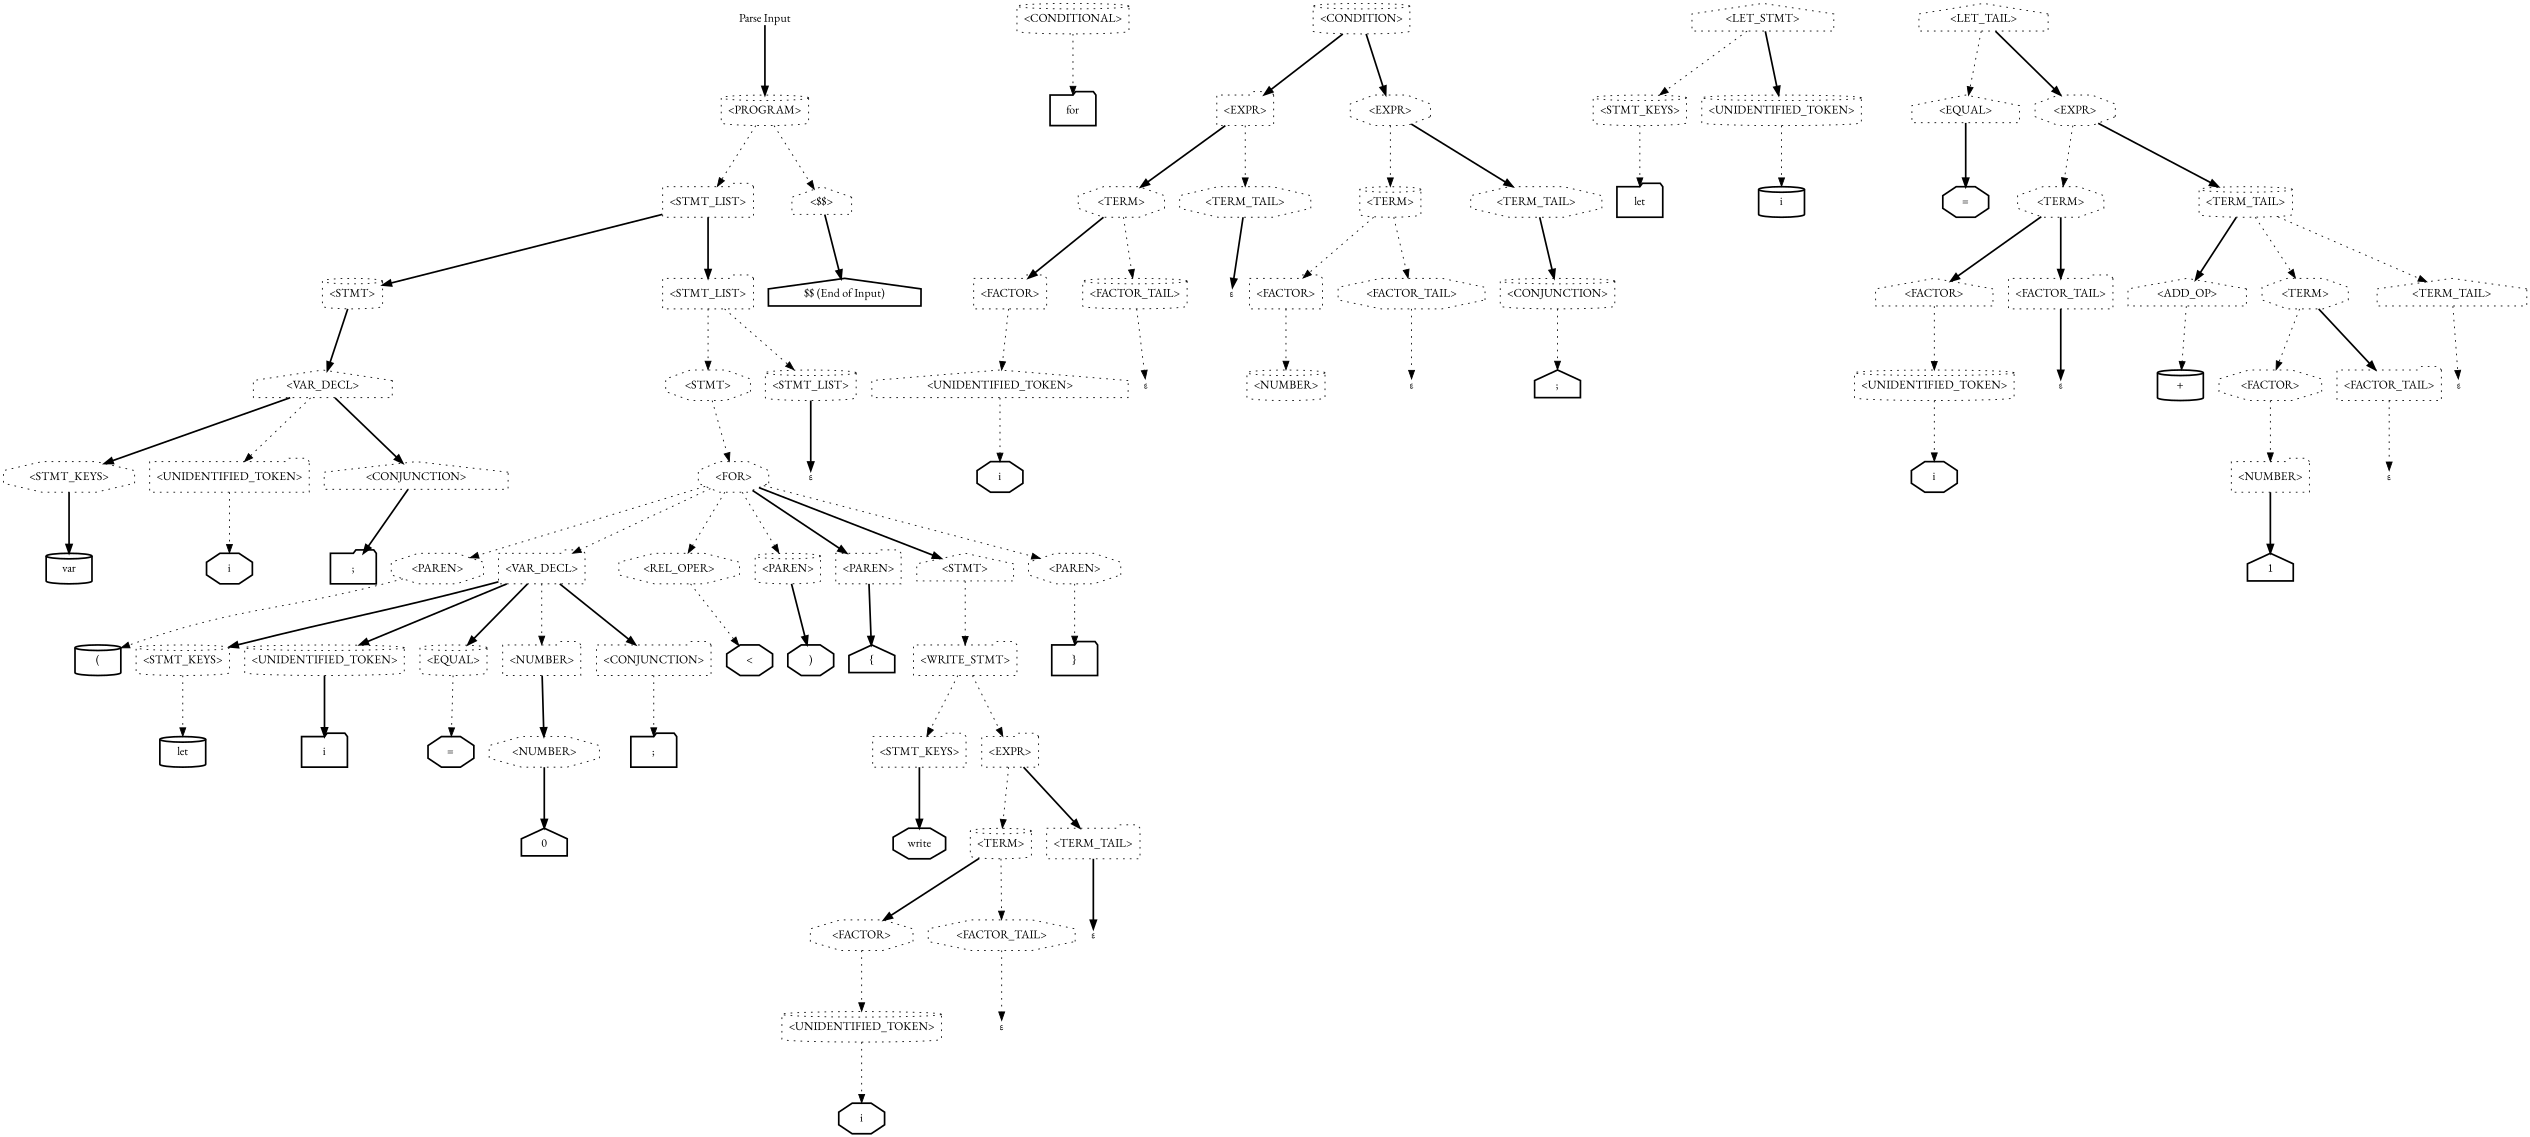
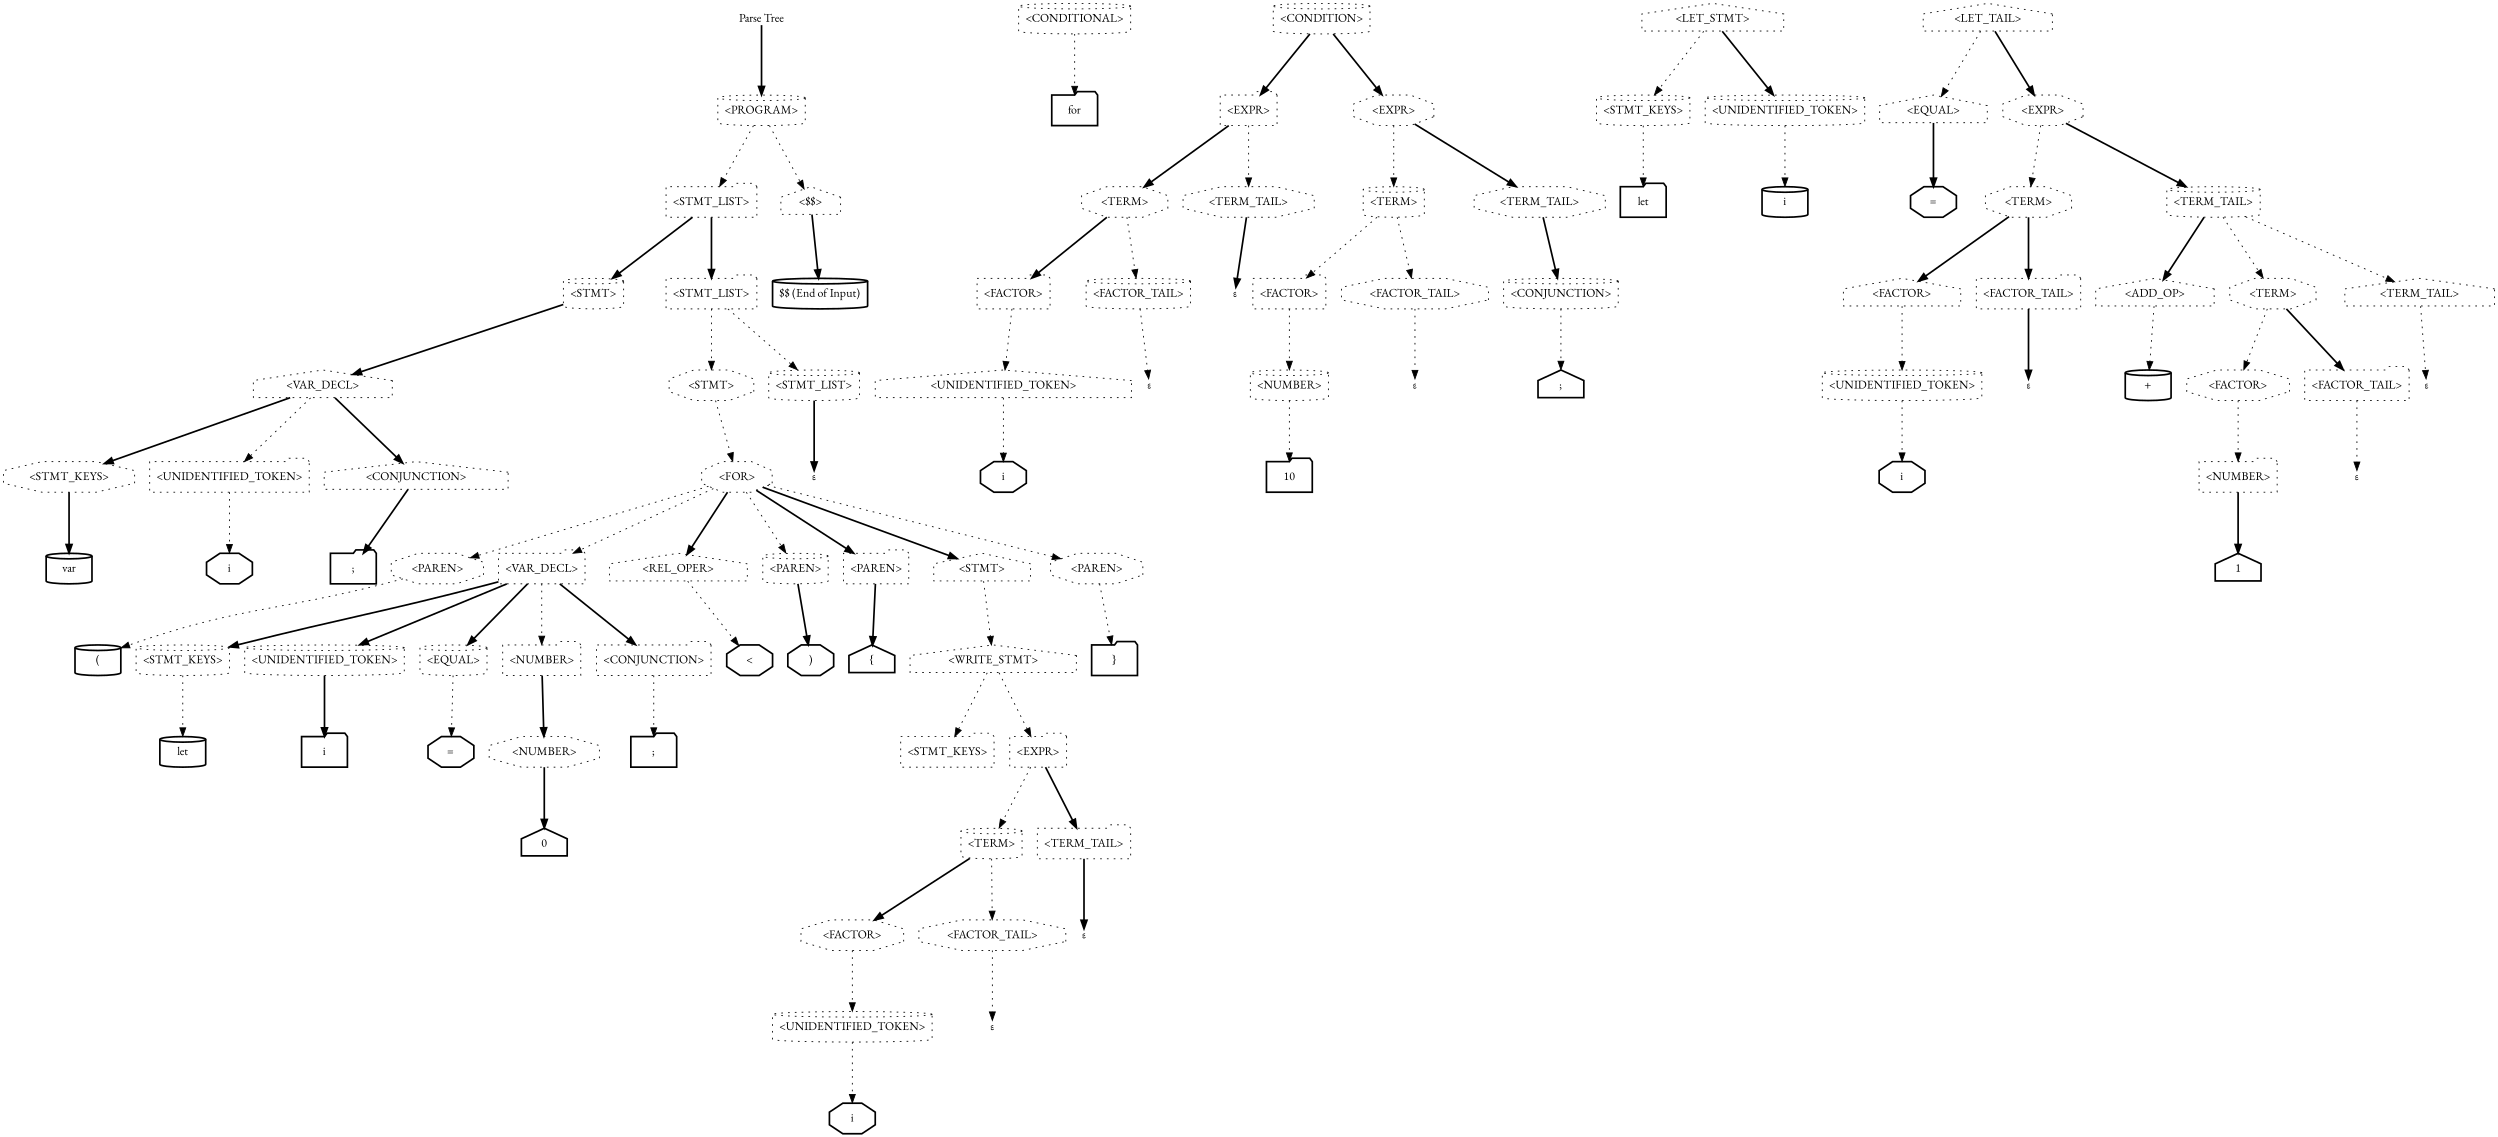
(765, 19) -> (762, 19)
(845, 294) -> (820, 294)
none -> (1289, 477)
(709, 519) -> (710, 520)
(679, 569) -> (678, 569)
(965, 660) -> (993, 660)
(919, 844) -> none
